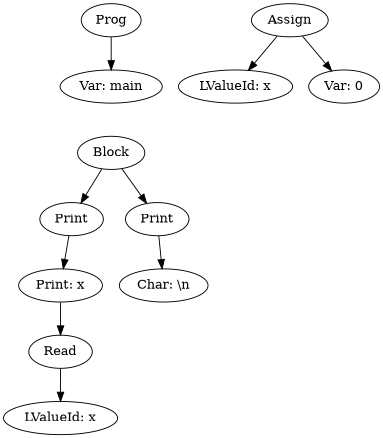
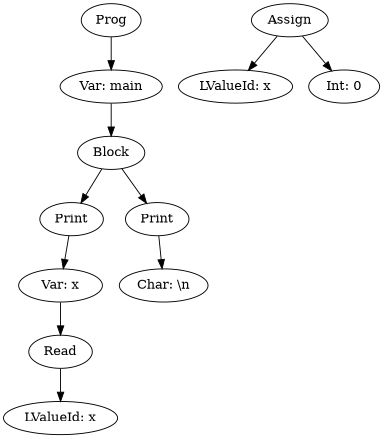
(344, 87) -> (344, 87)
none -> (111, 115)
(61, 285) -> (61, 285)
